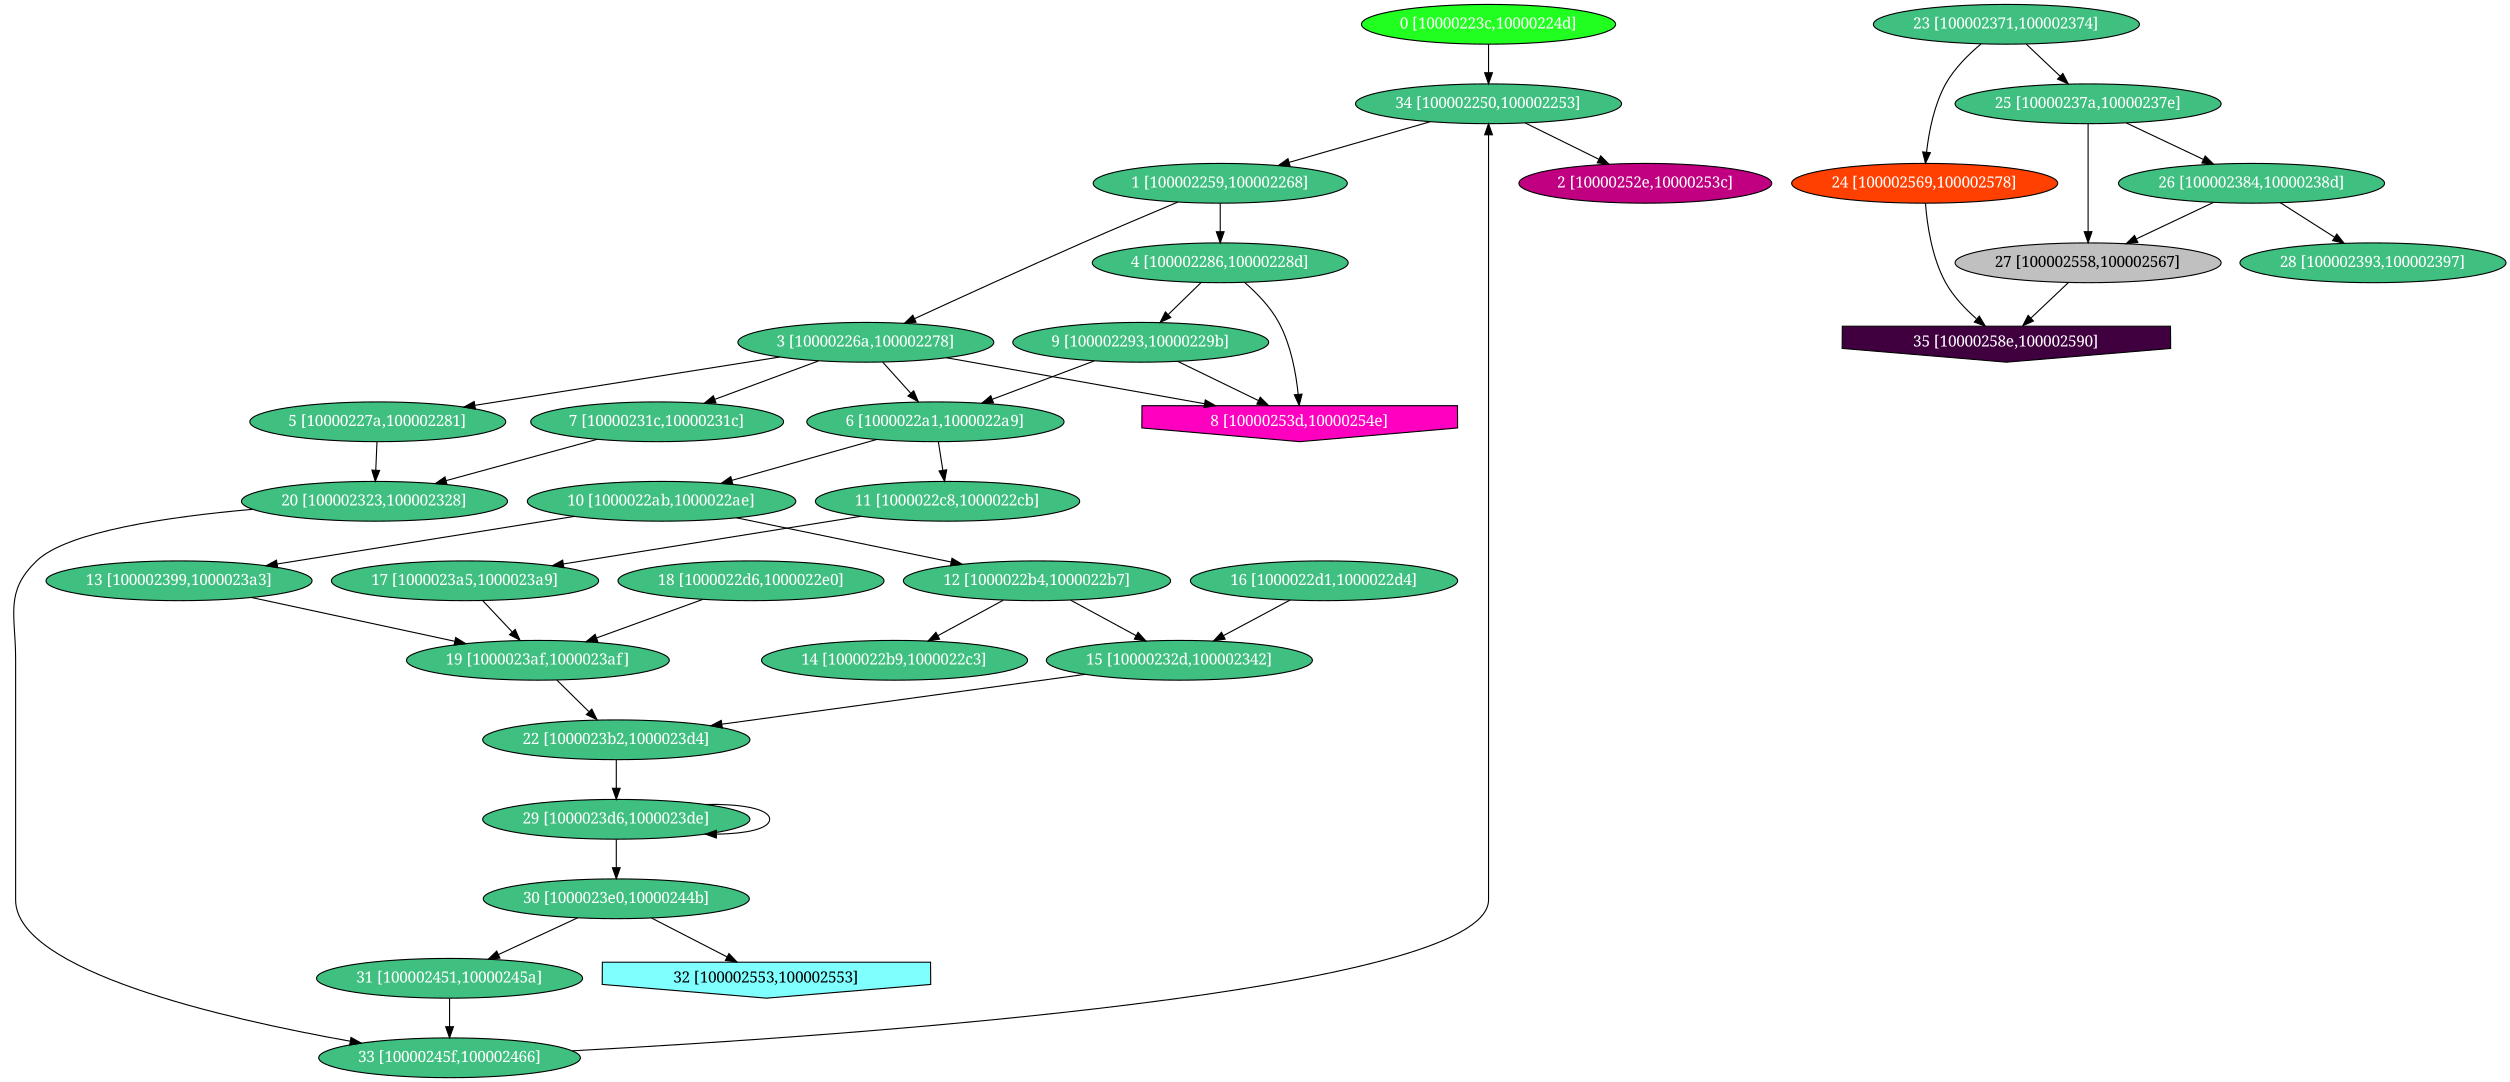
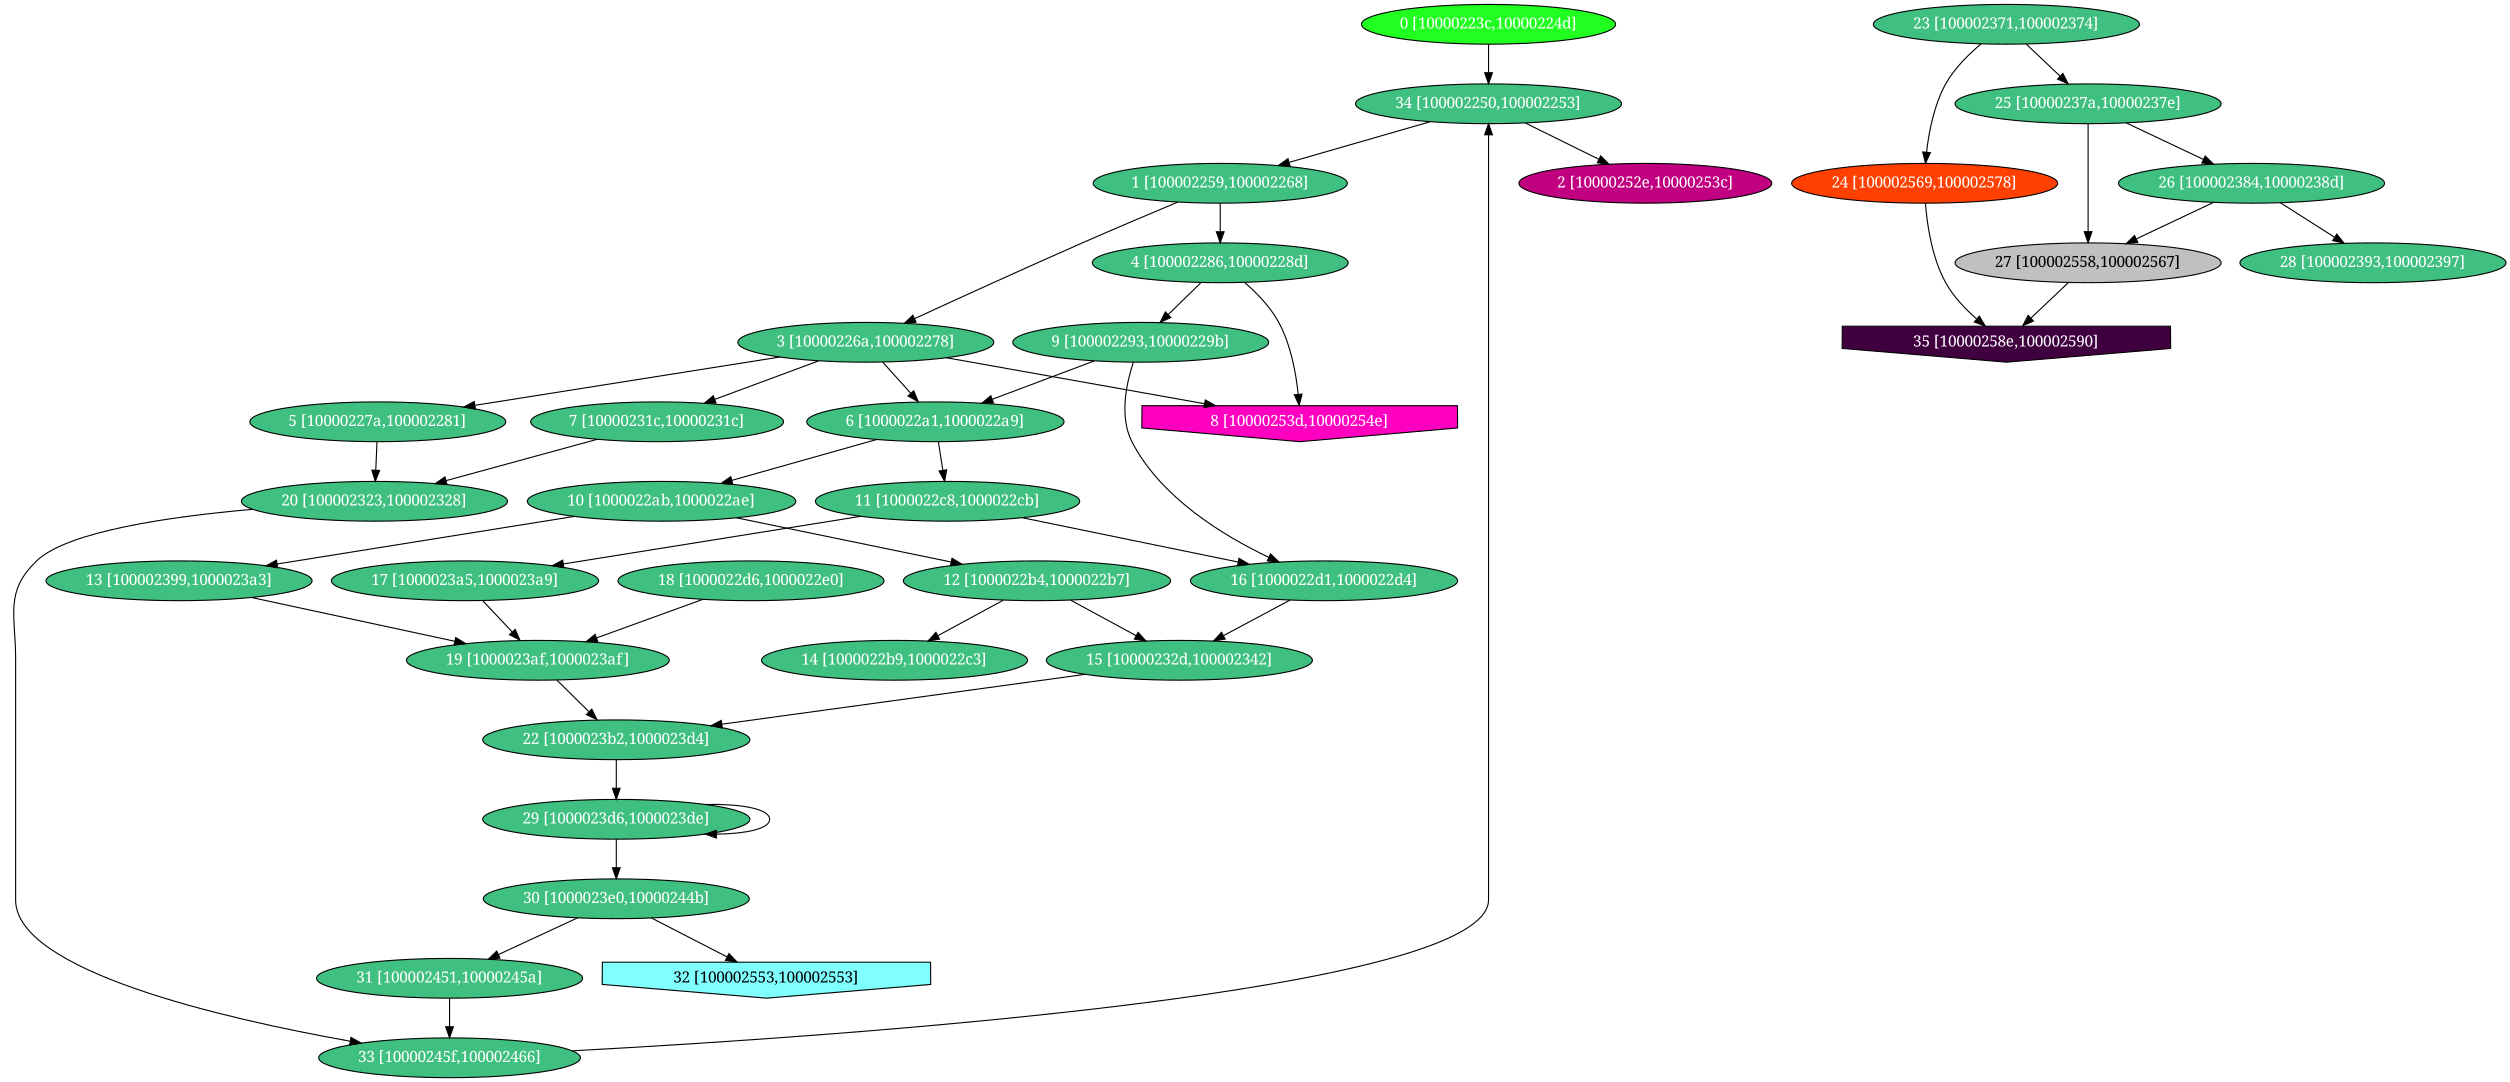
(1218, 381) -> (1161, 483)
none -> (1130, 540)
